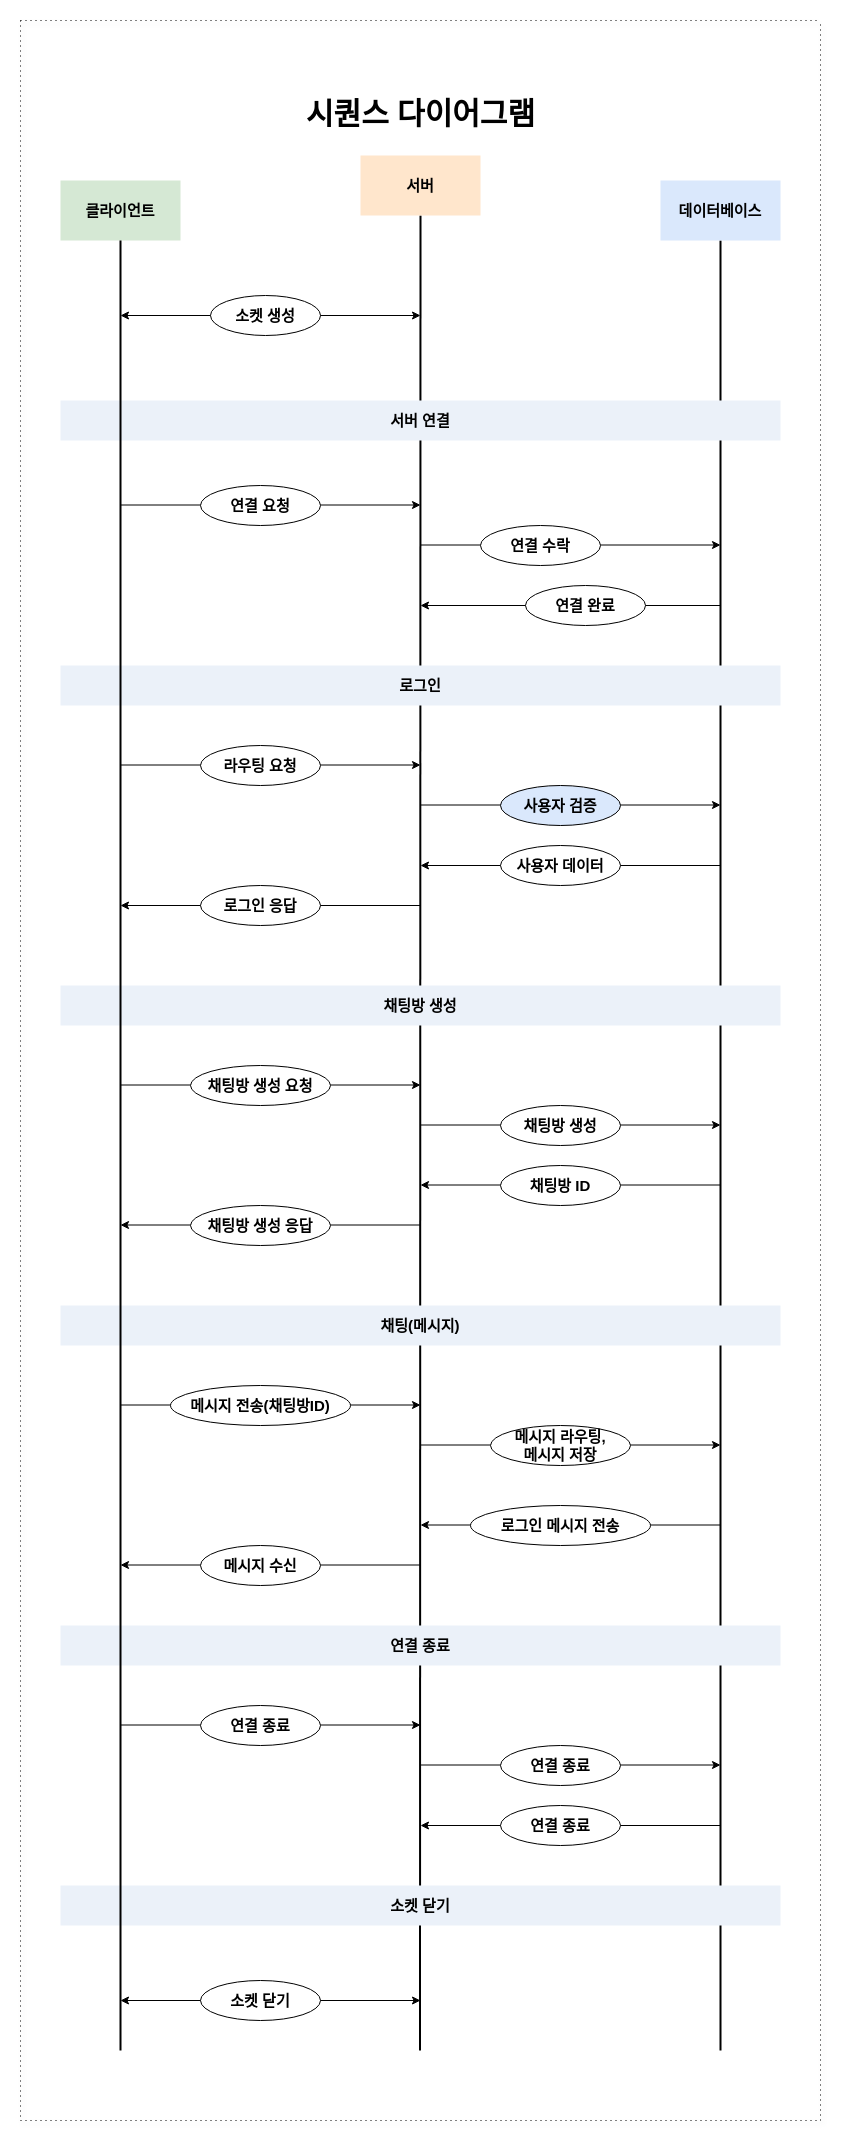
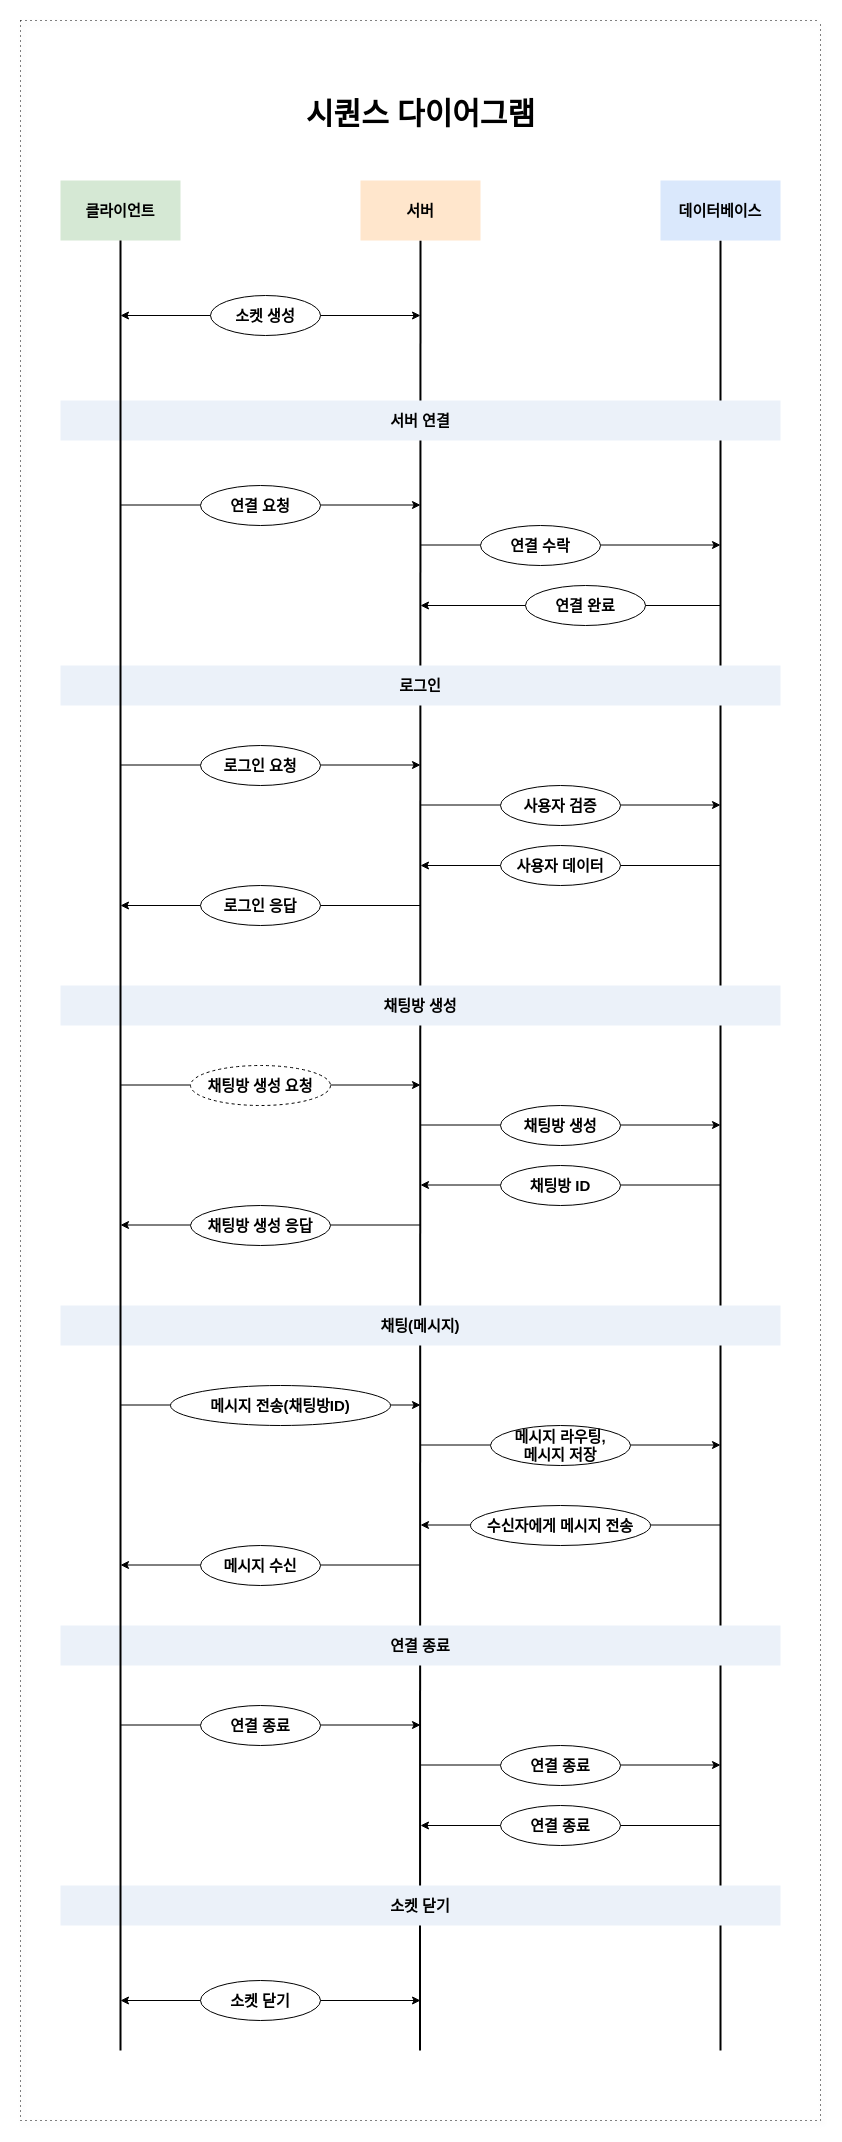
(421, 186) -> (421, 211)
(261, 766) -> (261, 766)
(561, 806) -> (561, 806)
(261, 1086) -> (261, 1086)
(261, 1406) -> (281, 1406)
(561, 1526) -> (561, 1526)
